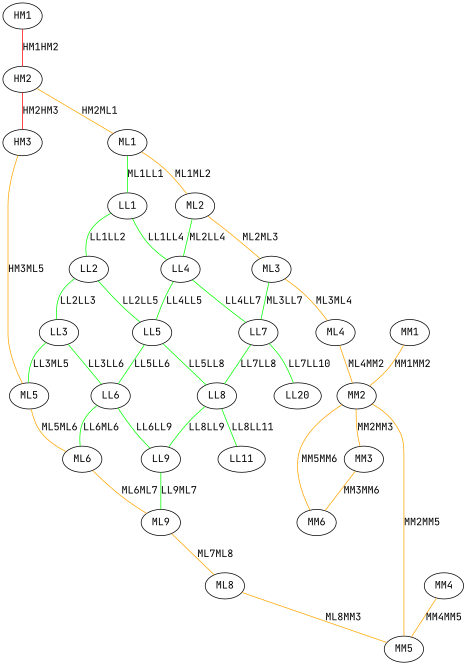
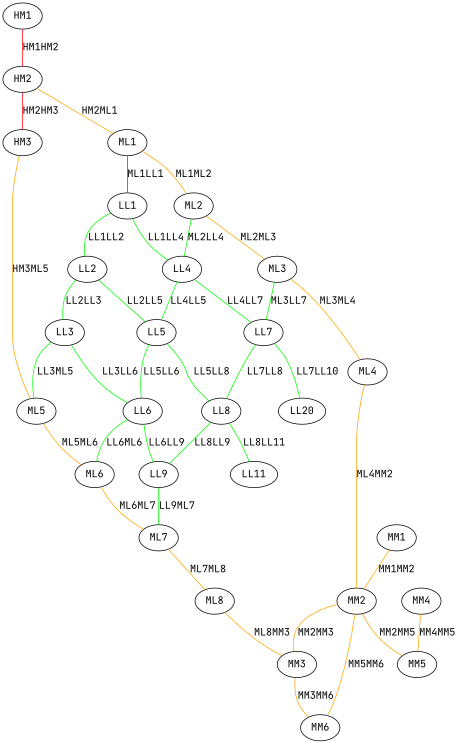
(127, 174) -> (127, 174)
(161, 523) -> (159, 538)
(314, 618) -> (252, 636)
